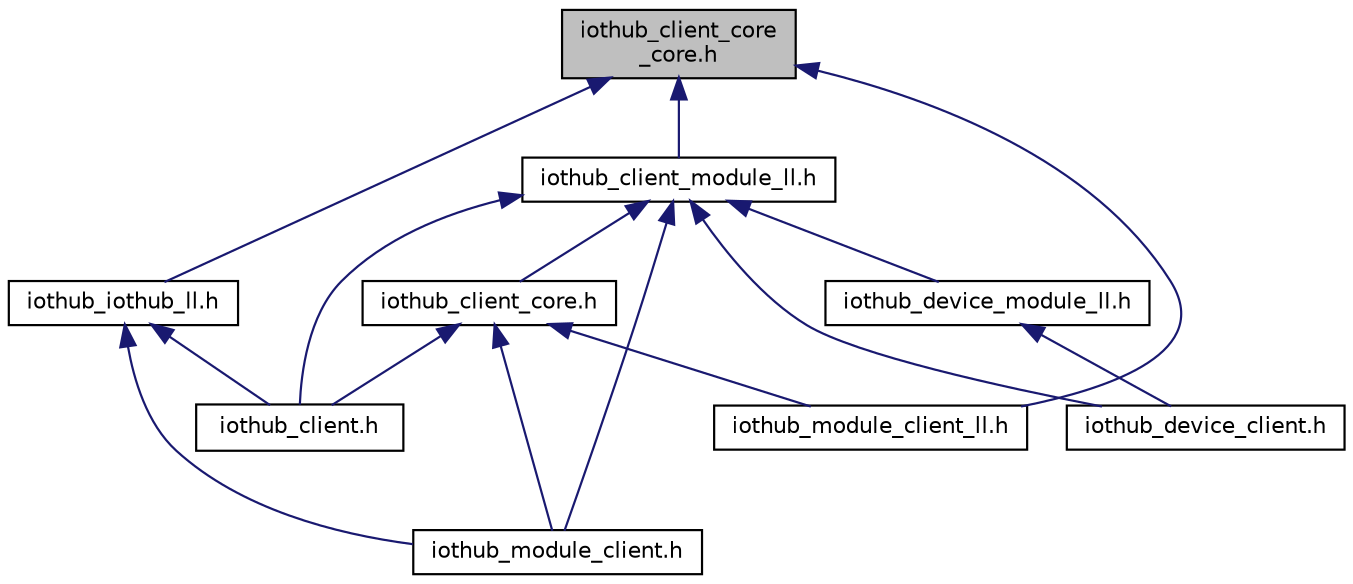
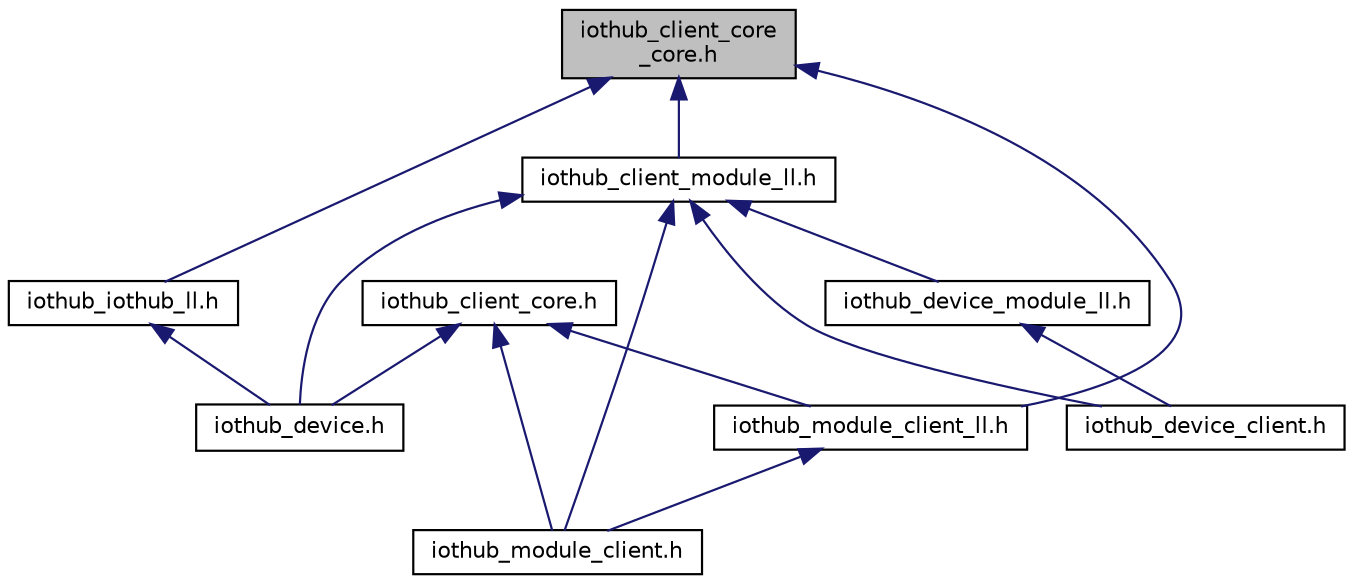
(575, 247) -> none
(300, 428) -> (300, 428)
(234, 491) -> (704, 494)
